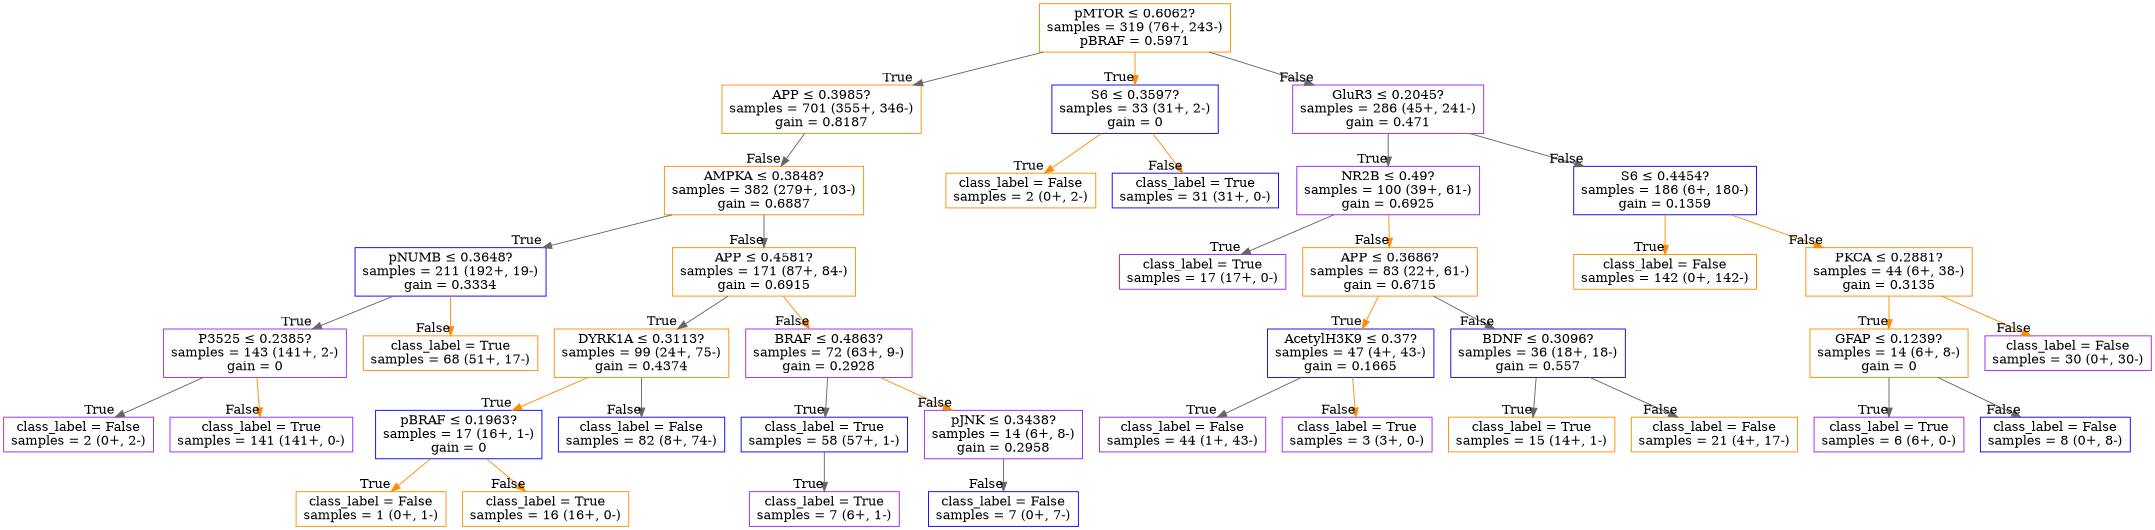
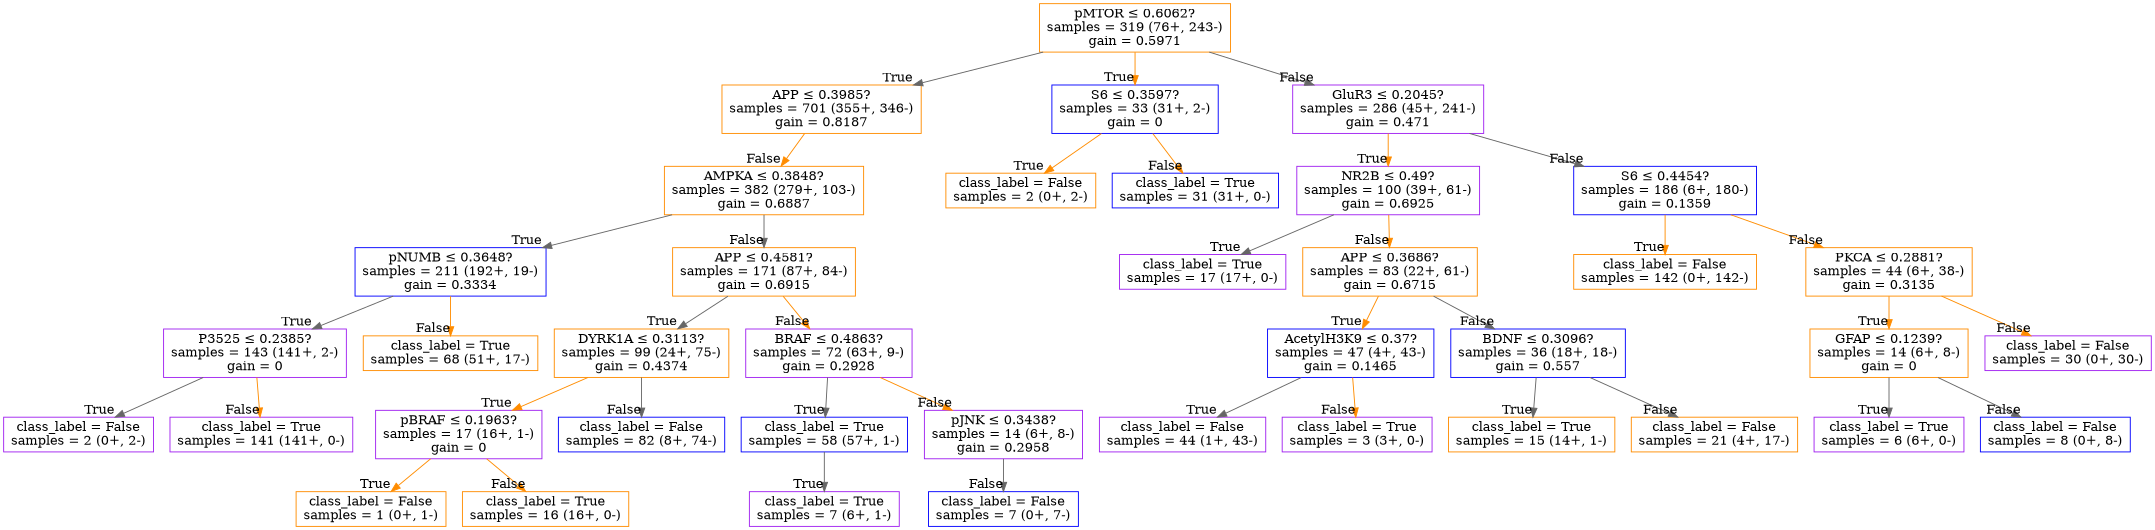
(1135, 28) -> (1135, 28)
(1388, 145) -> (1388, 145)
(796, 146) -> (796, 146)
(1351, 353) -> (1351, 353)
(459, 435) -> (459, 435)
